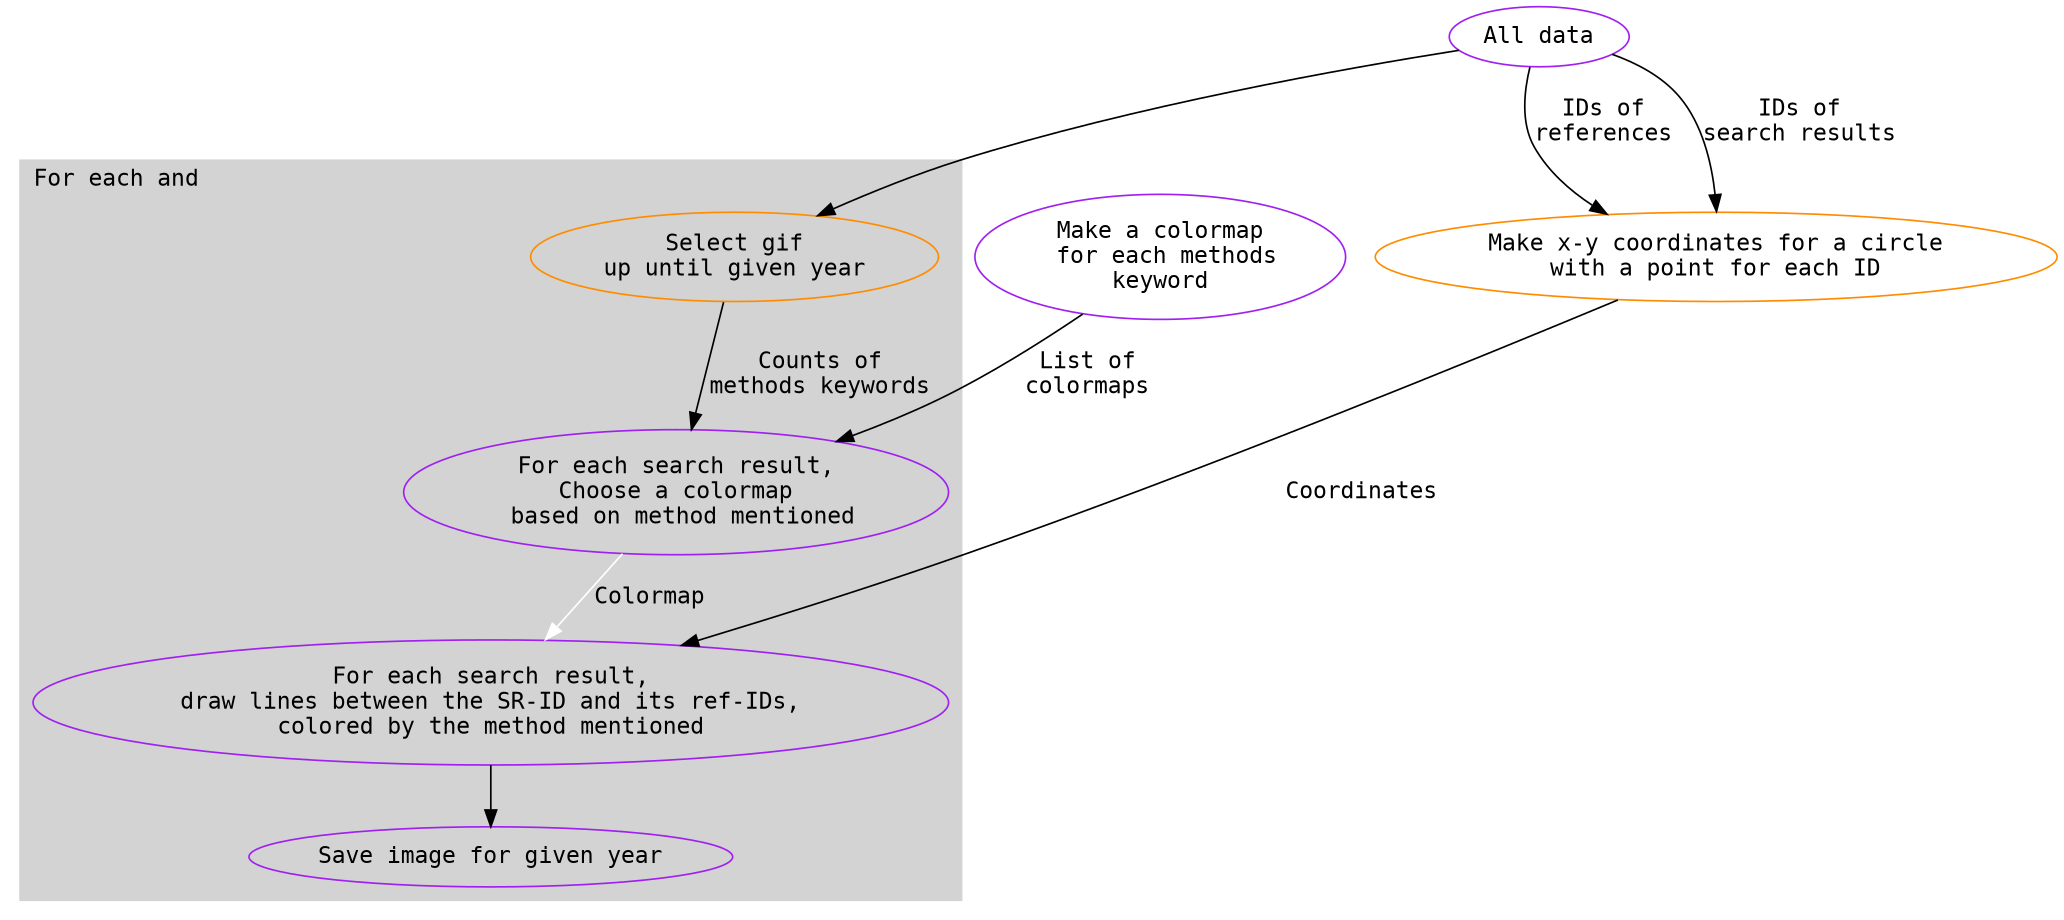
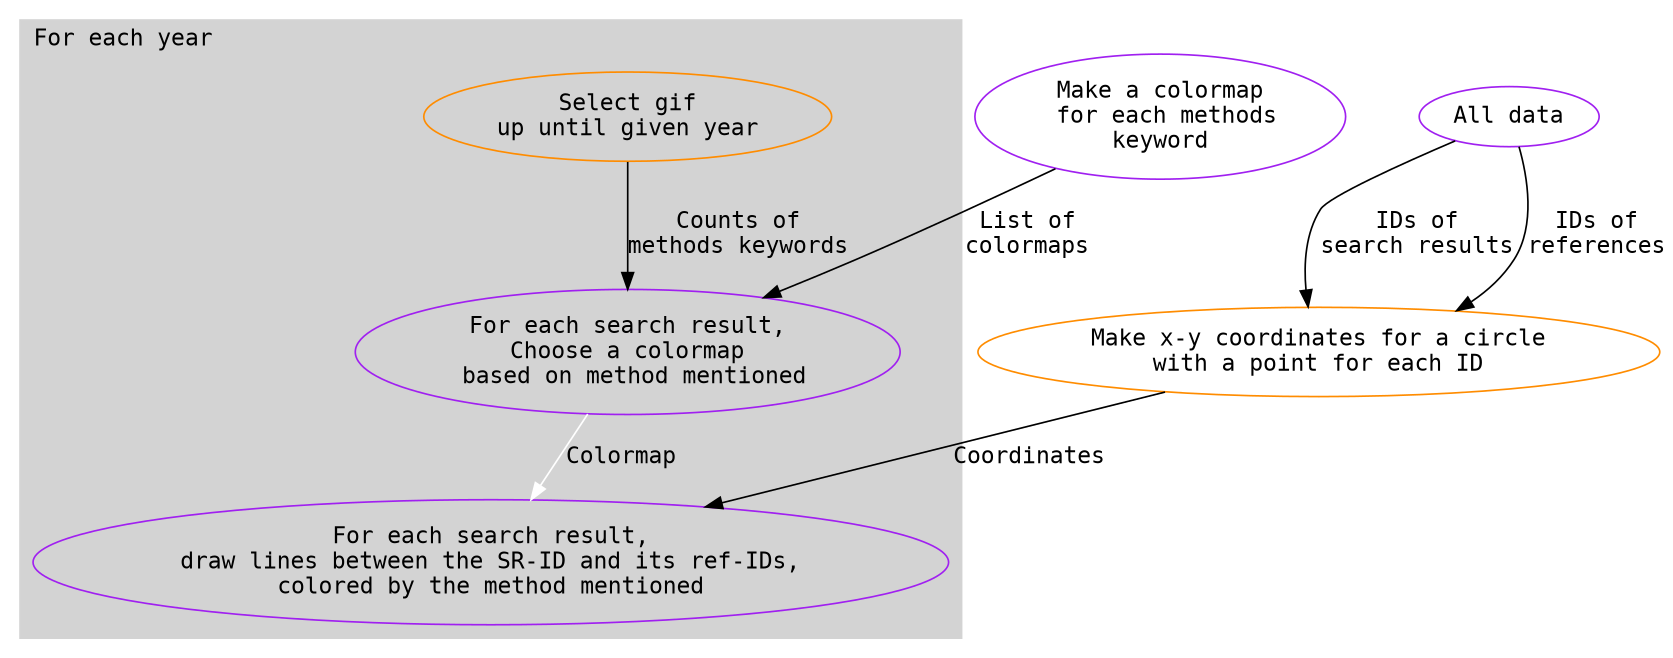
(1141, 112) -> none
(117, 179) -> (124, 39)
(491, 857) -> none
